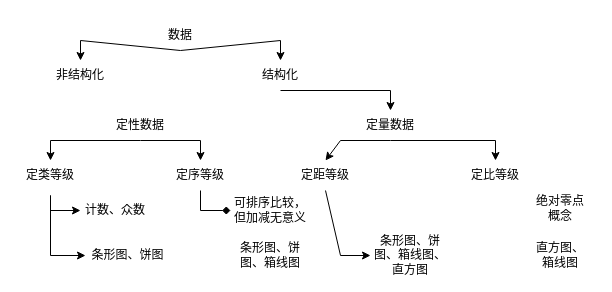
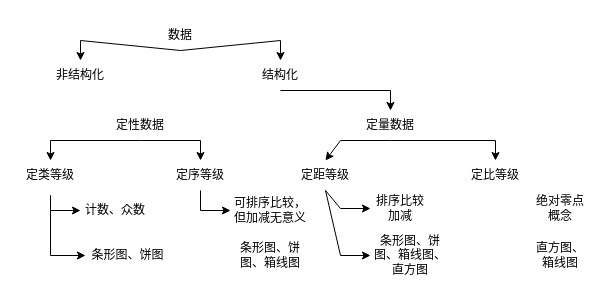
none -> (342, 209)
none -> (401, 209)
(222, 211) -> (222, 211)
